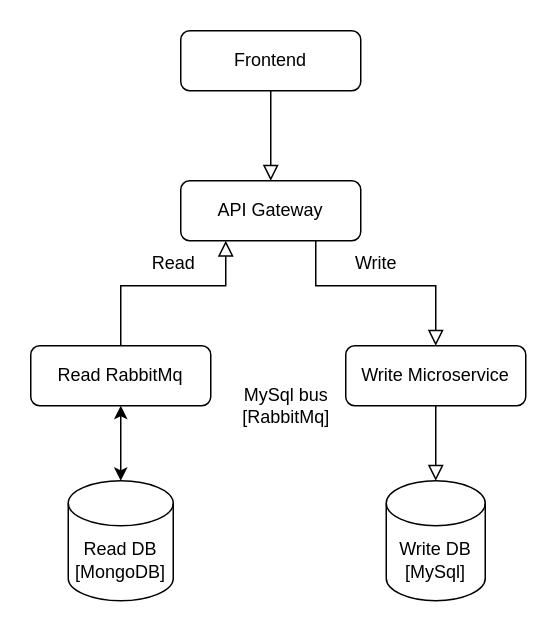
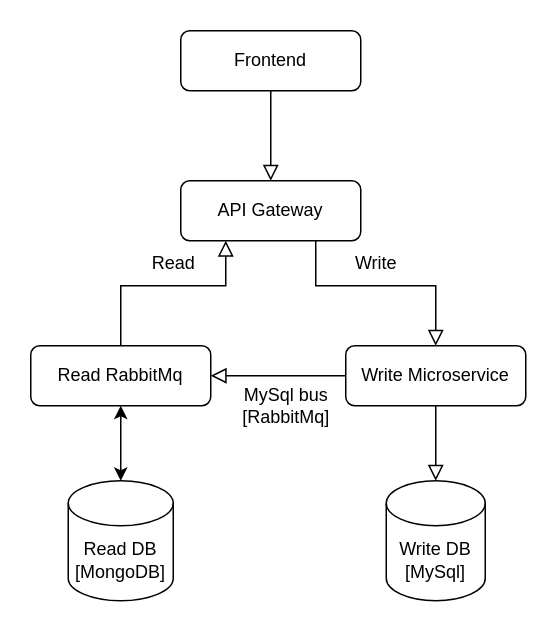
none -> (286, 376)
